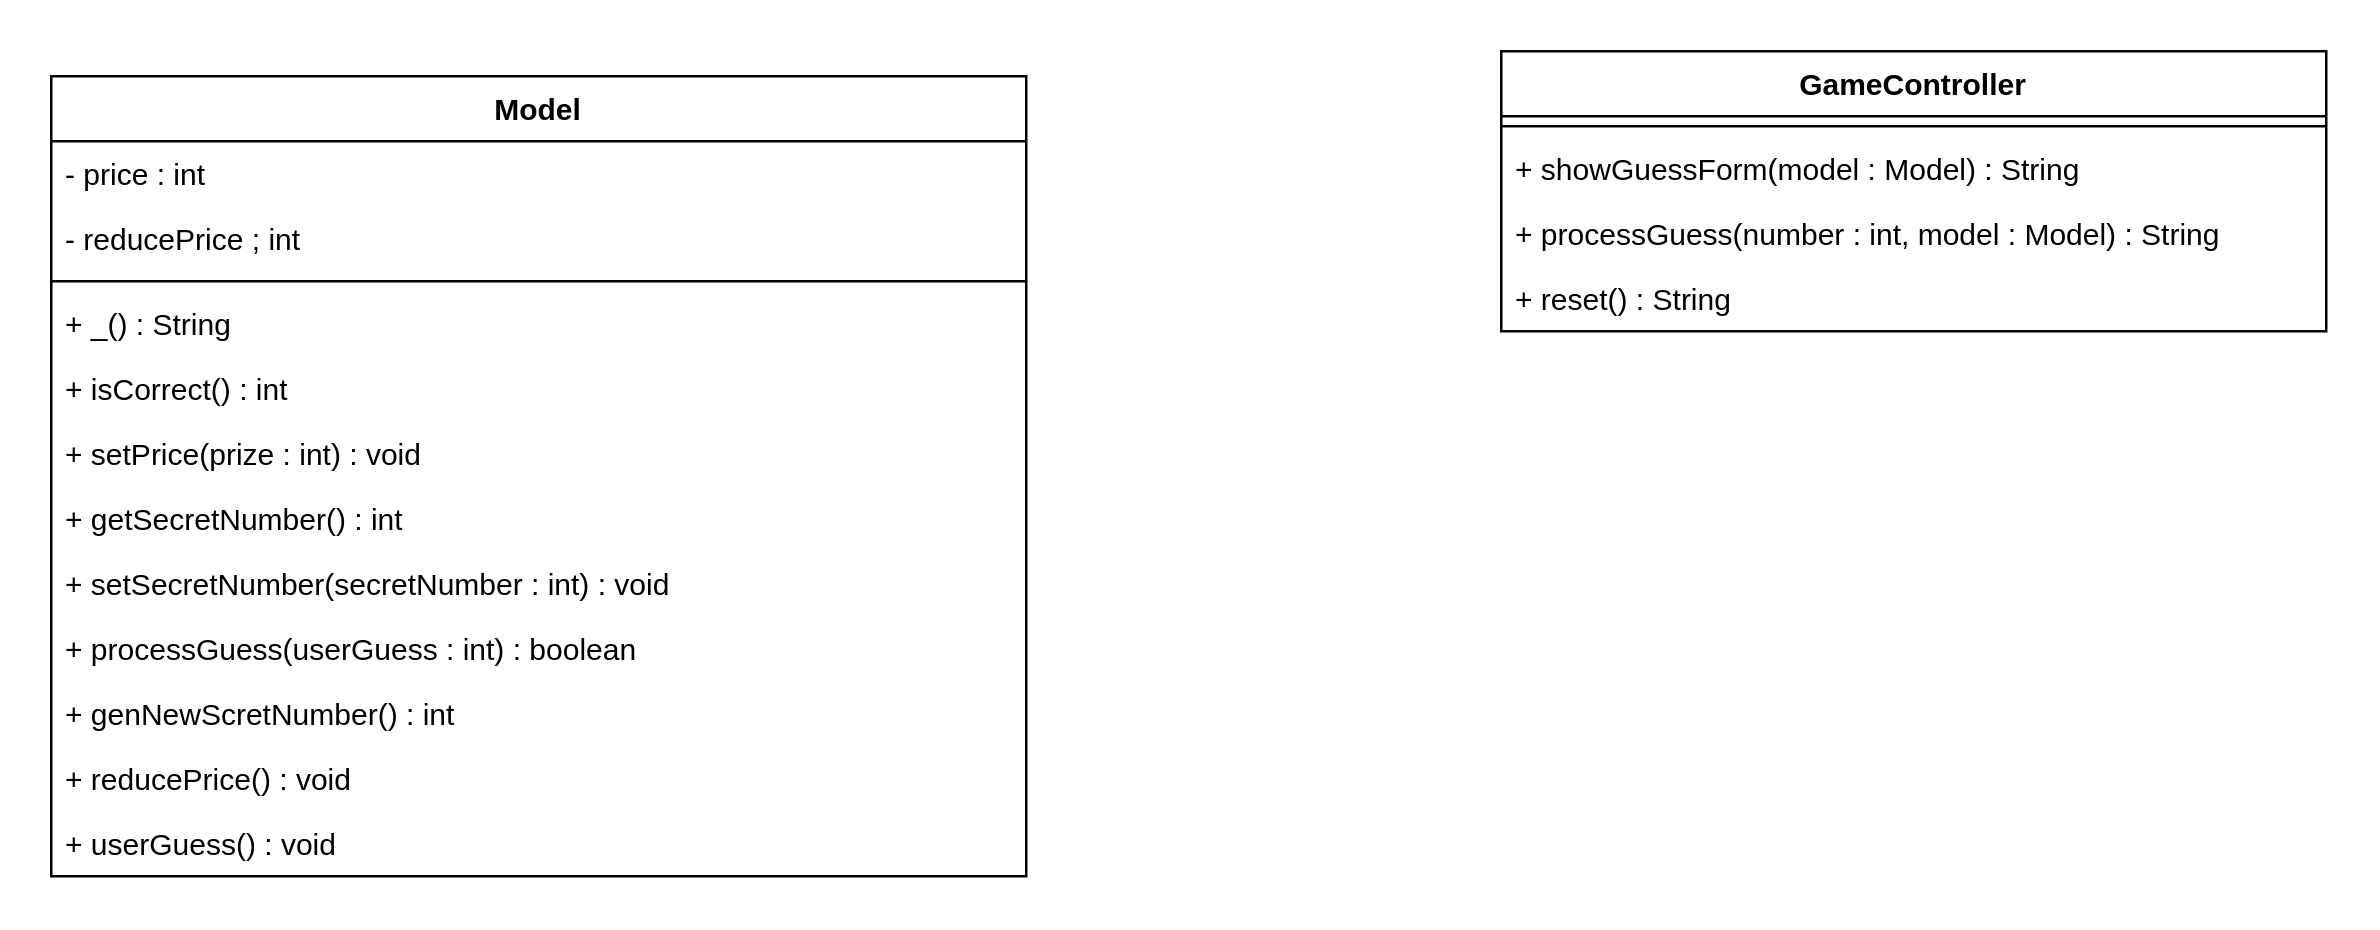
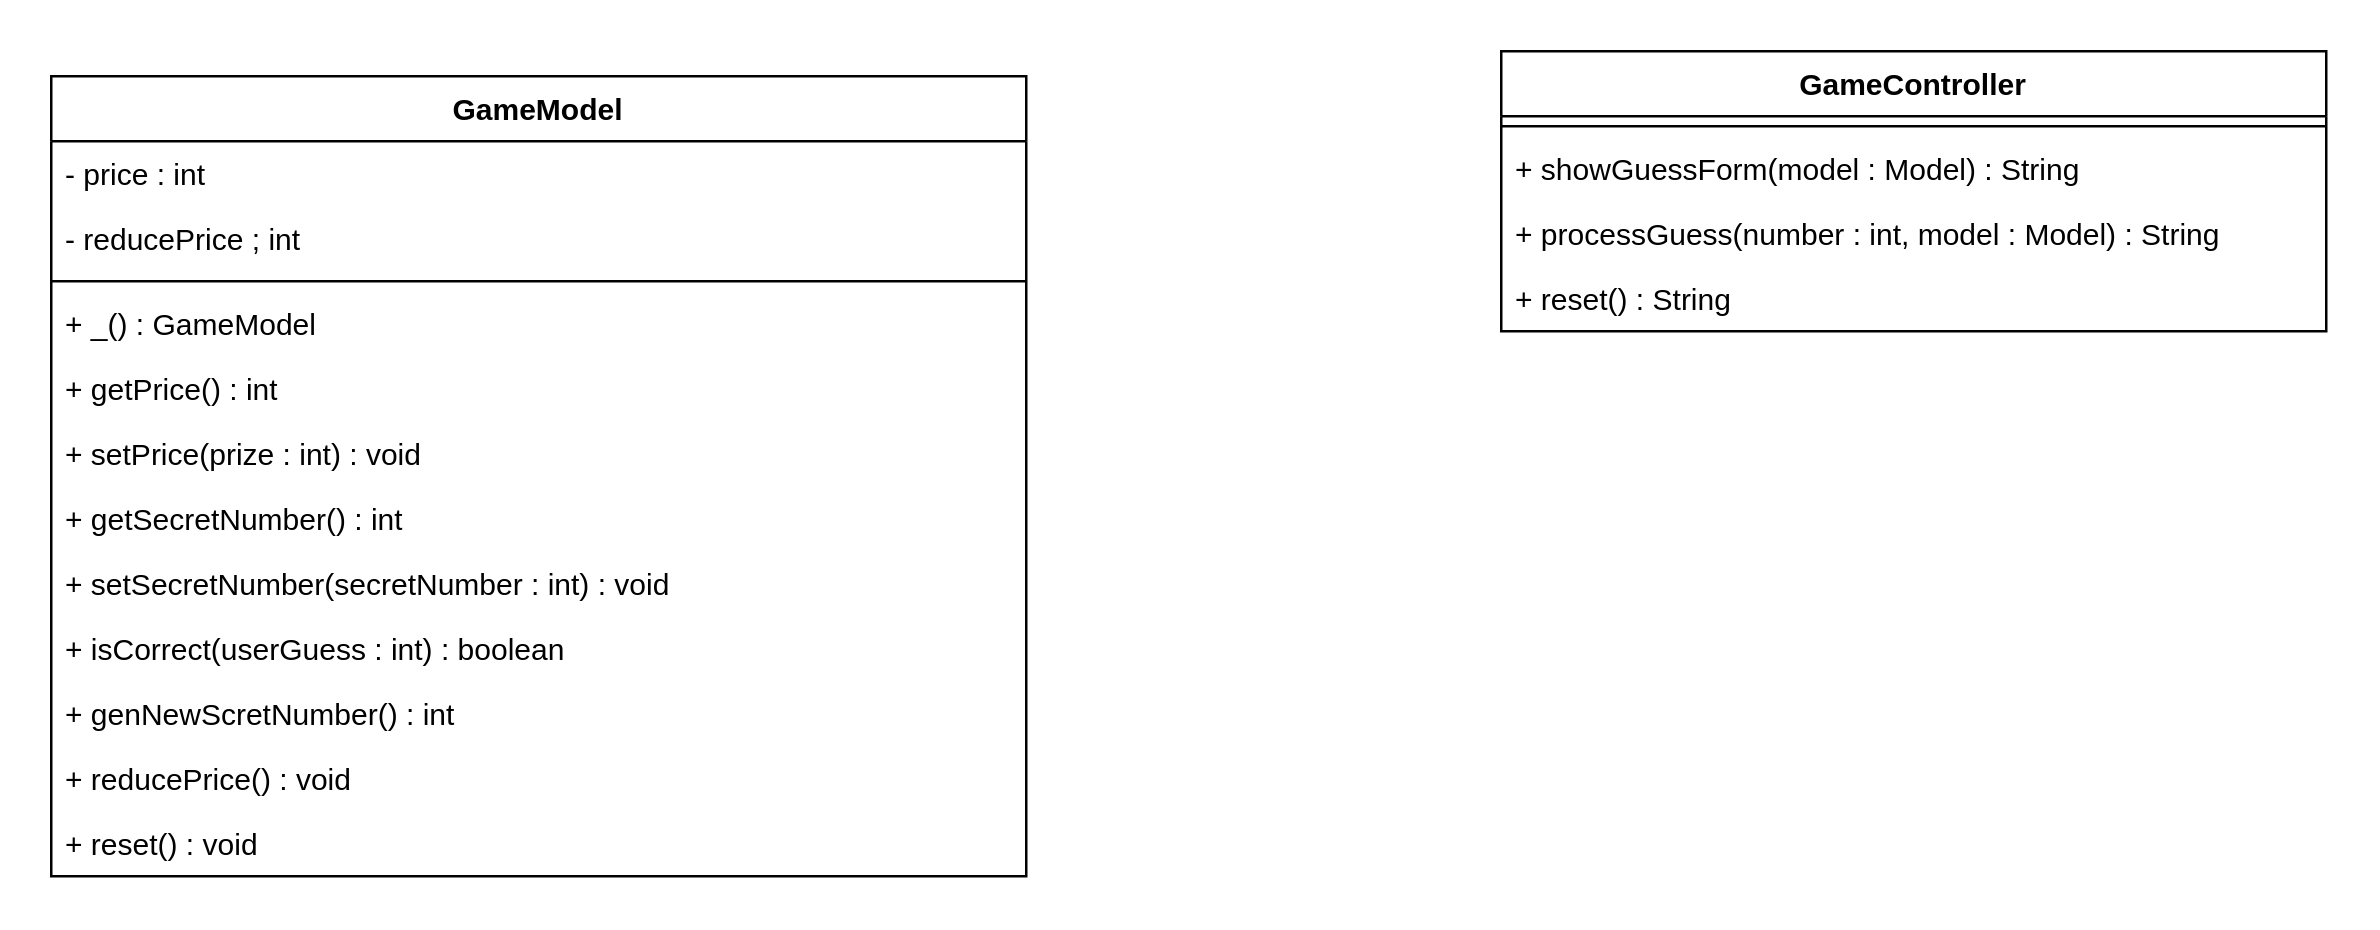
(539, 112) -> (539, 112)
(164, 327) -> (190, 327)
(202, 392) -> (194, 392)
(376, 652) -> (346, 652)
(215, 847) -> (181, 847)
